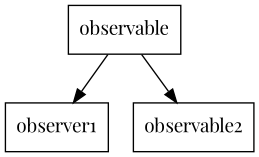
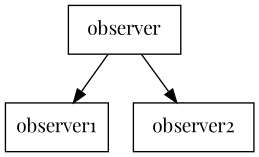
(125, 30) -> (125, 30)
(194, 127) -> (194, 127)
